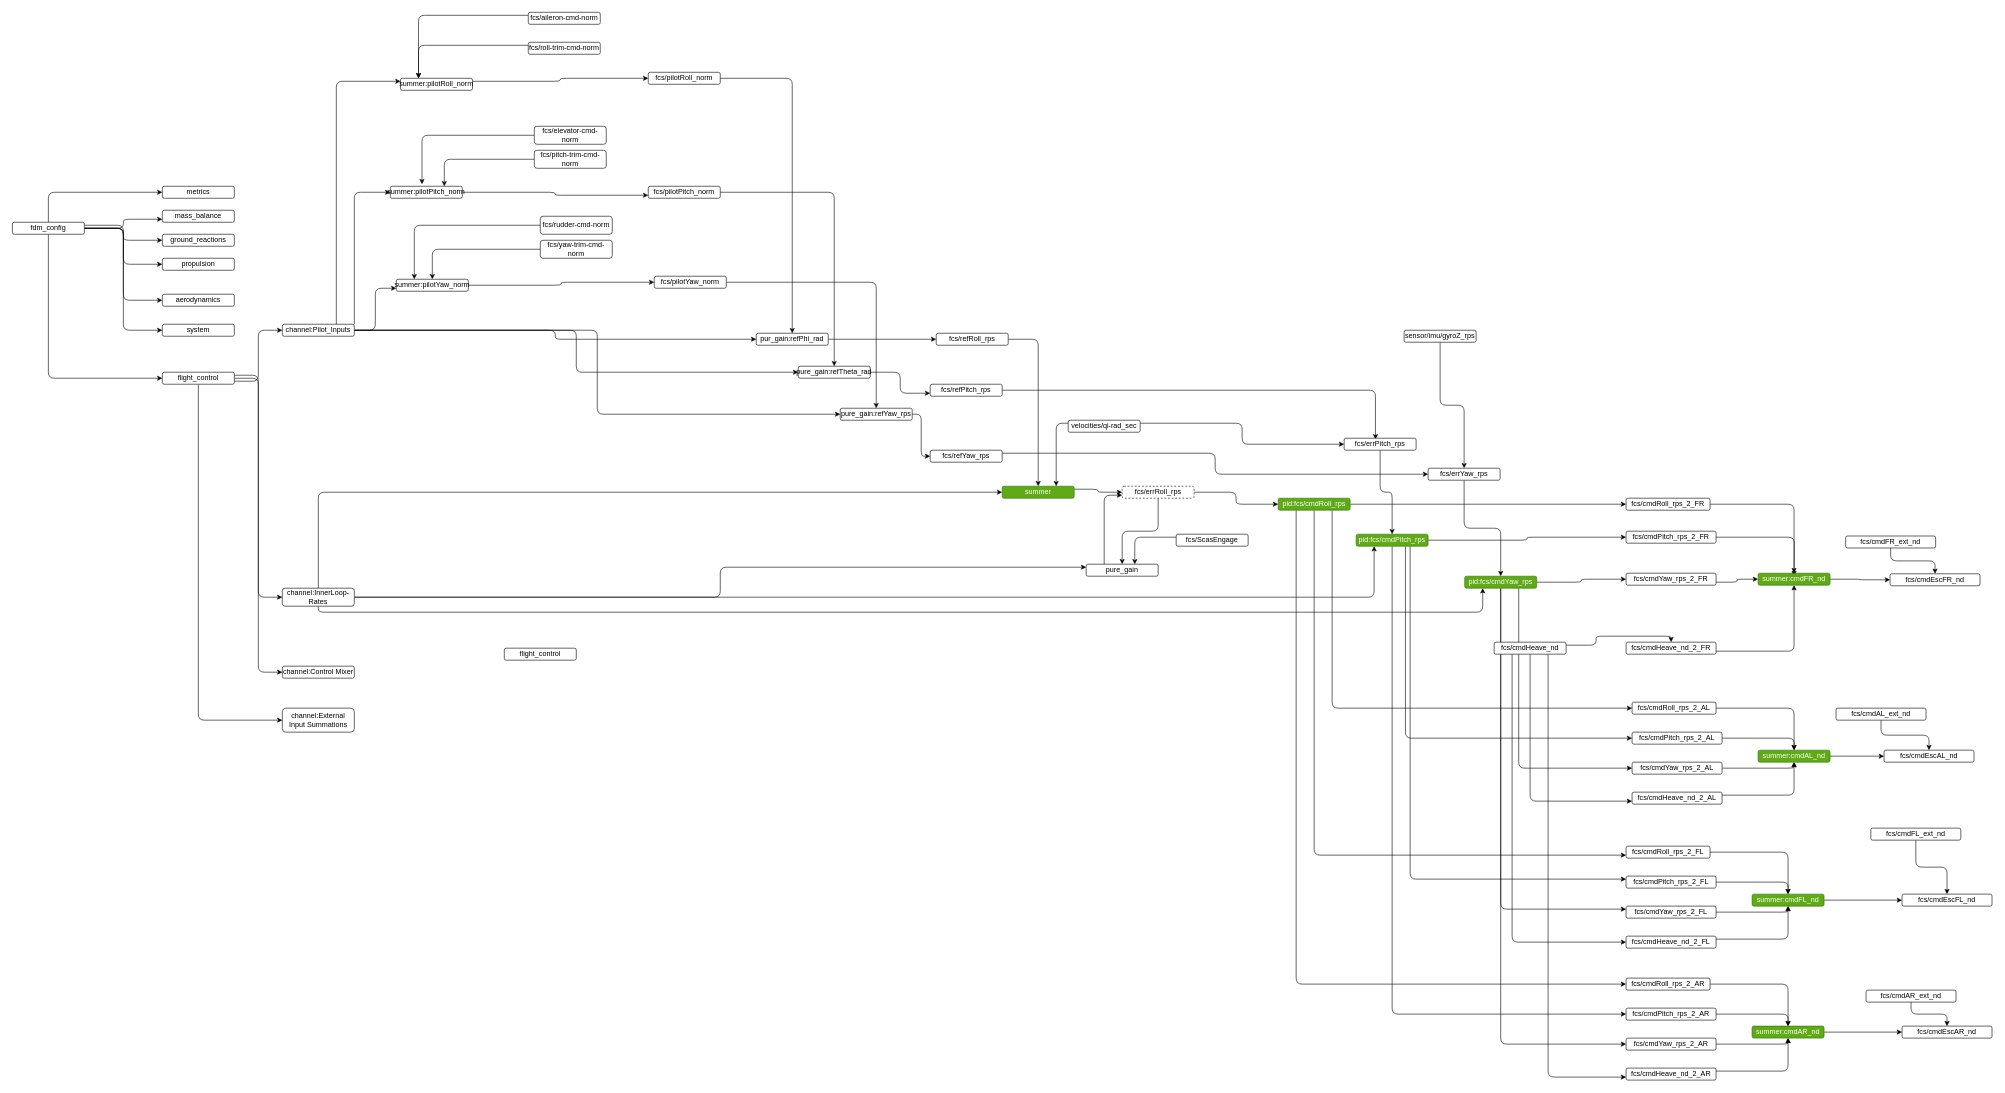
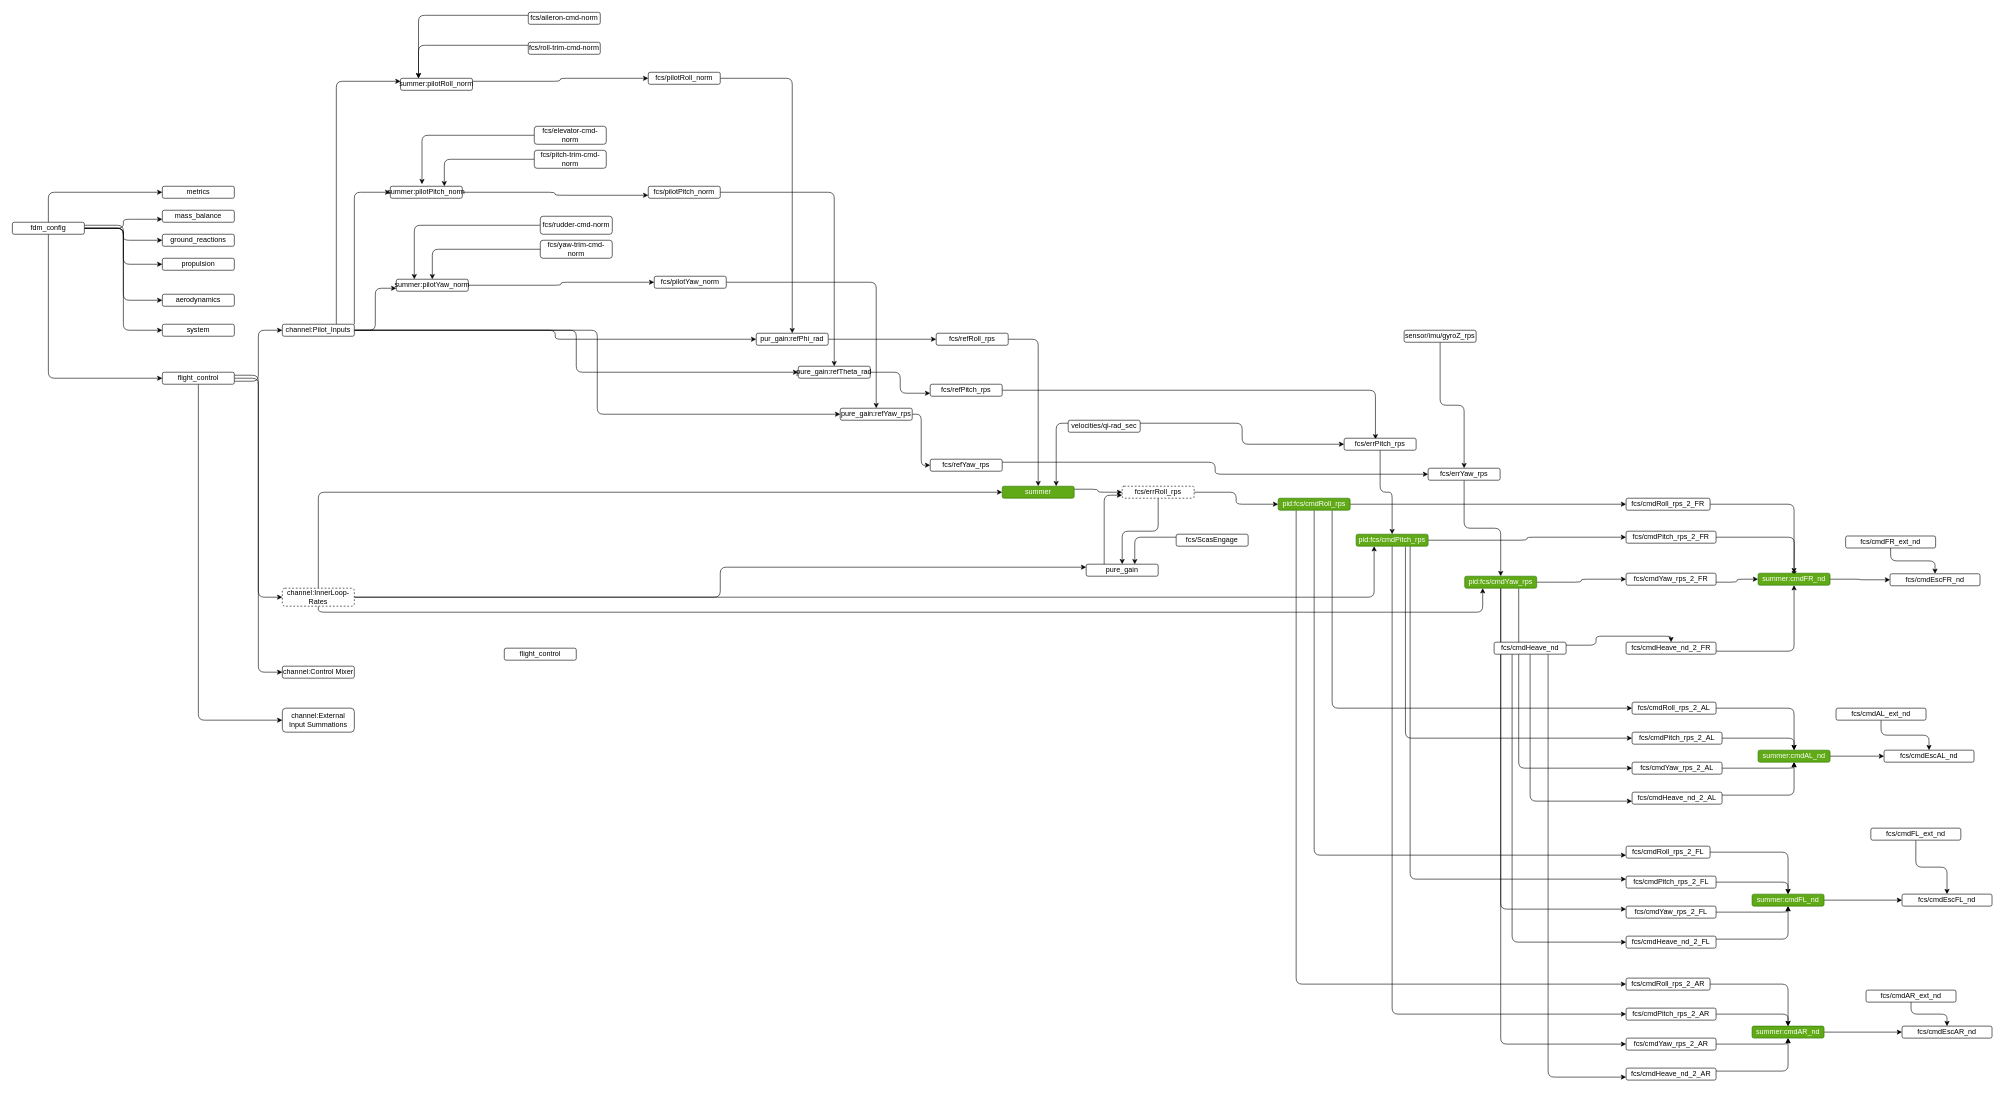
(966, 456) -> (966, 465)
(318, 597) -> (318, 597)
